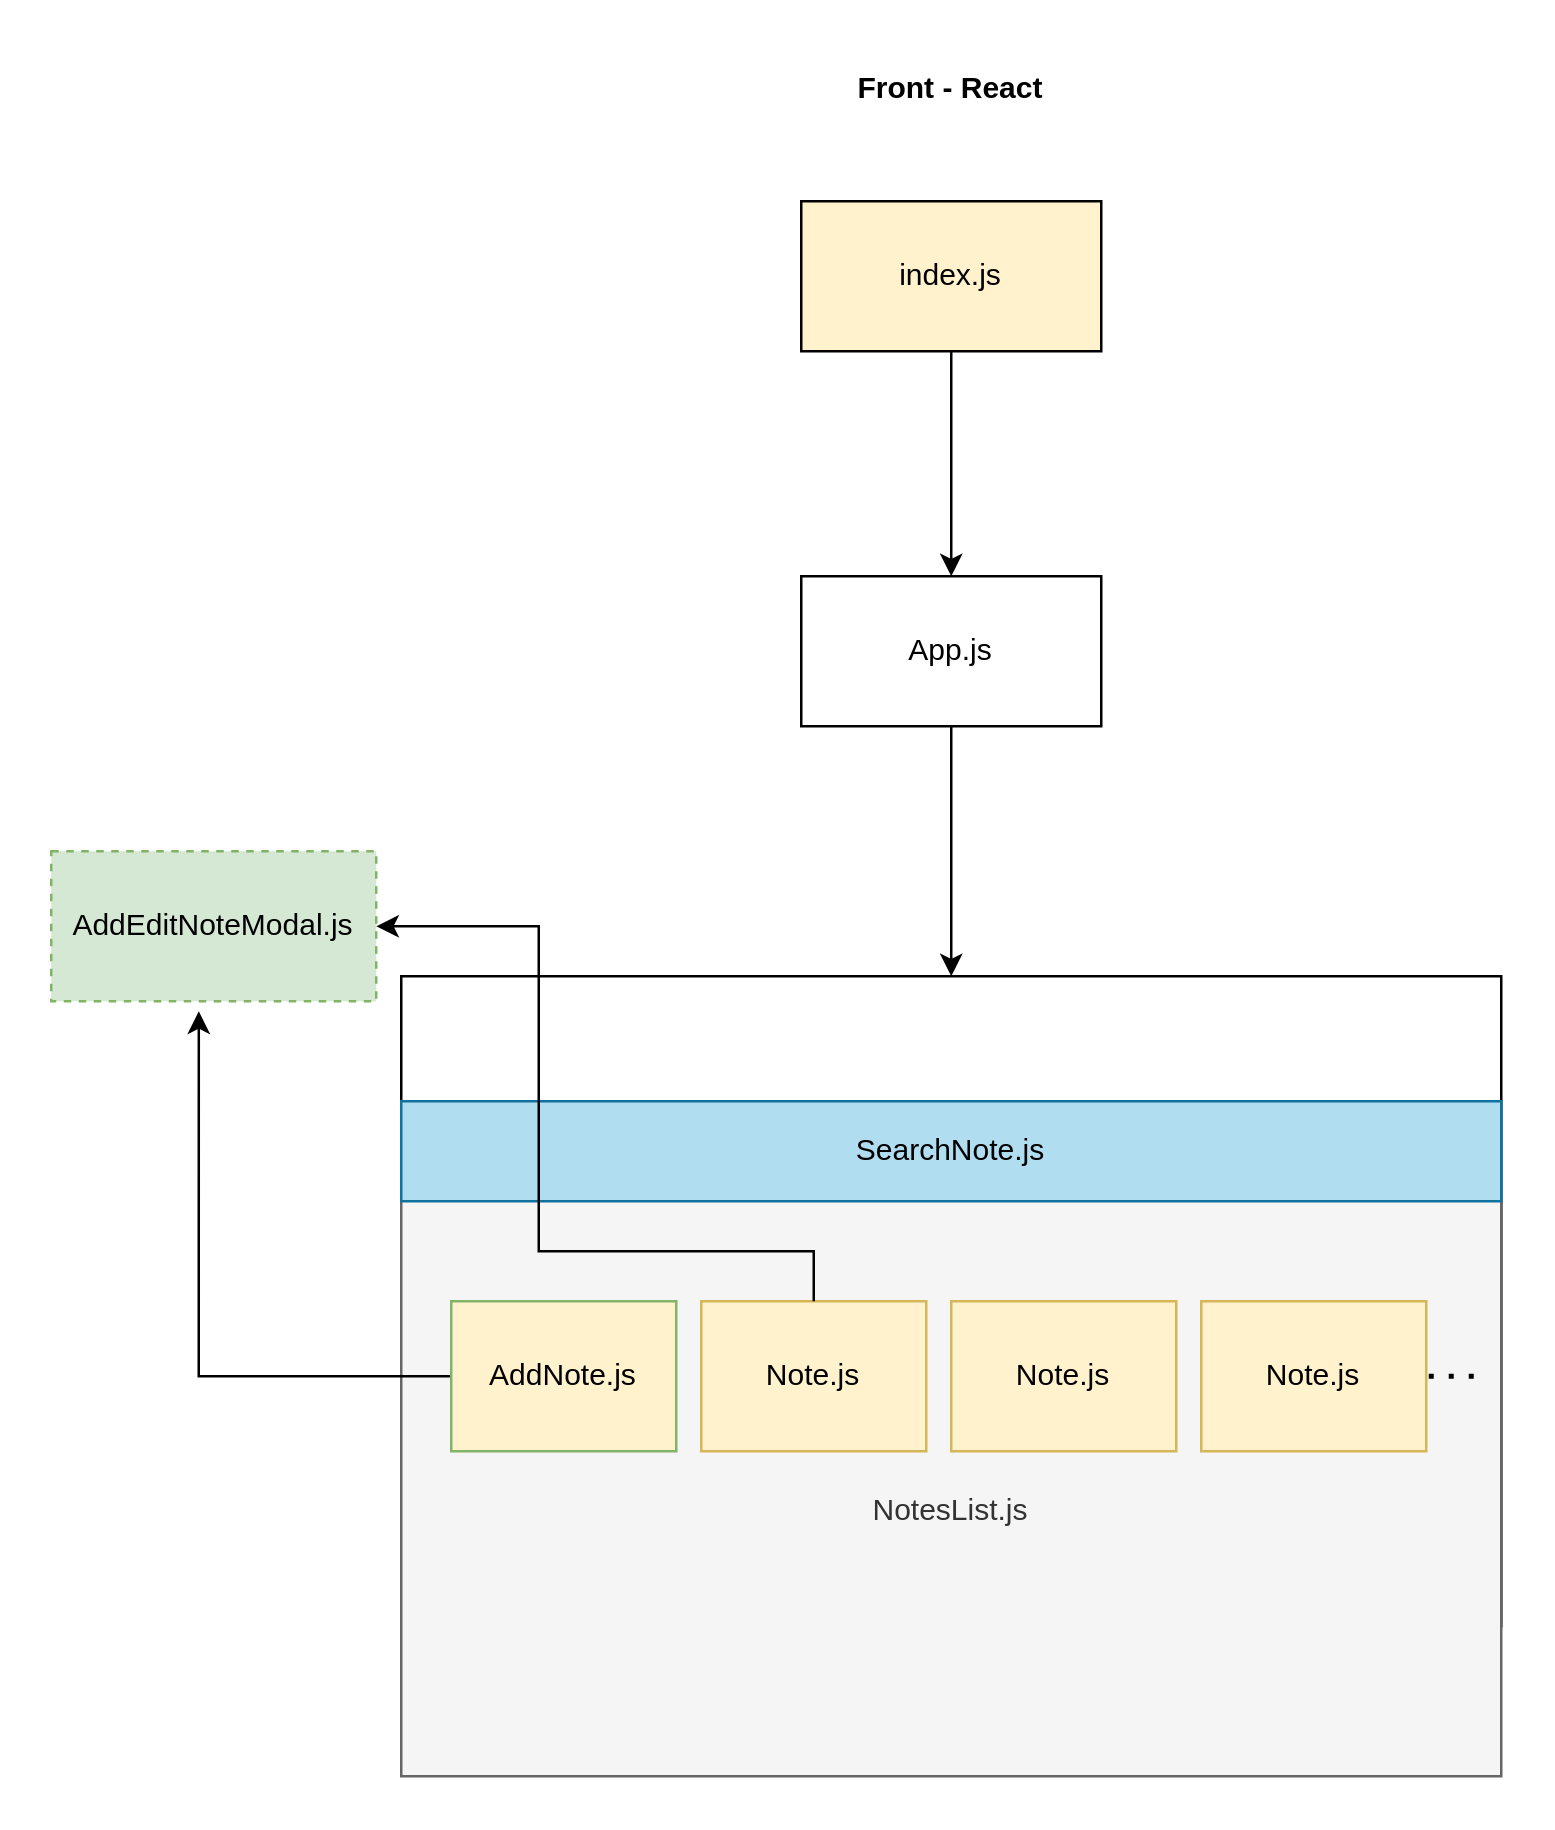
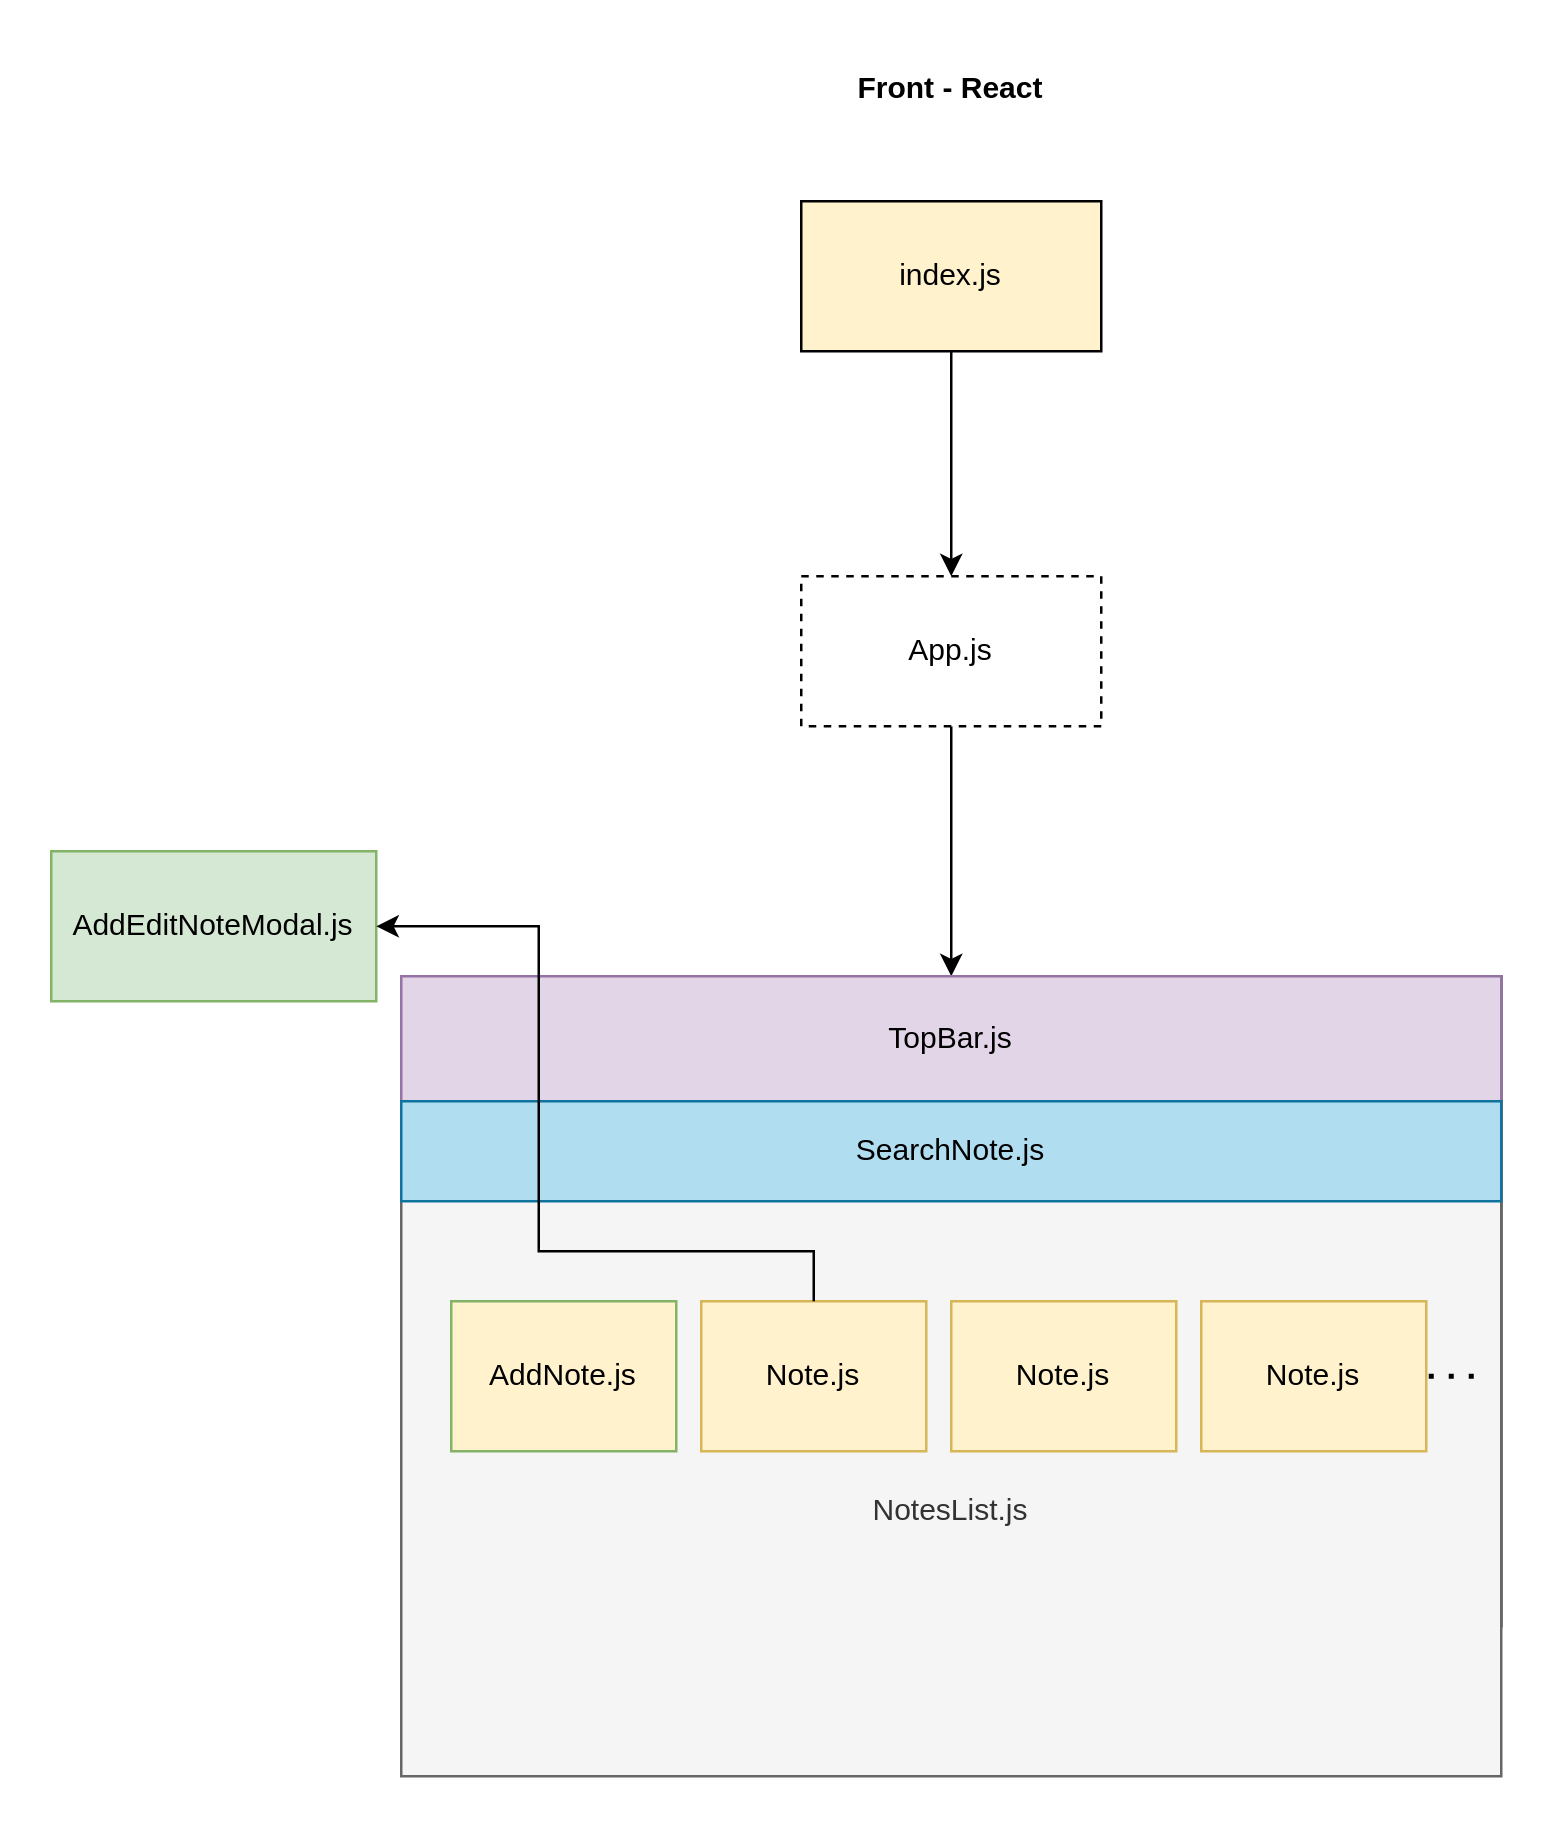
(951, 651) -> (951, 651)
(214, 926) -> (214, 926)
none -> (951, 1039)
(199, 1328) -> none
